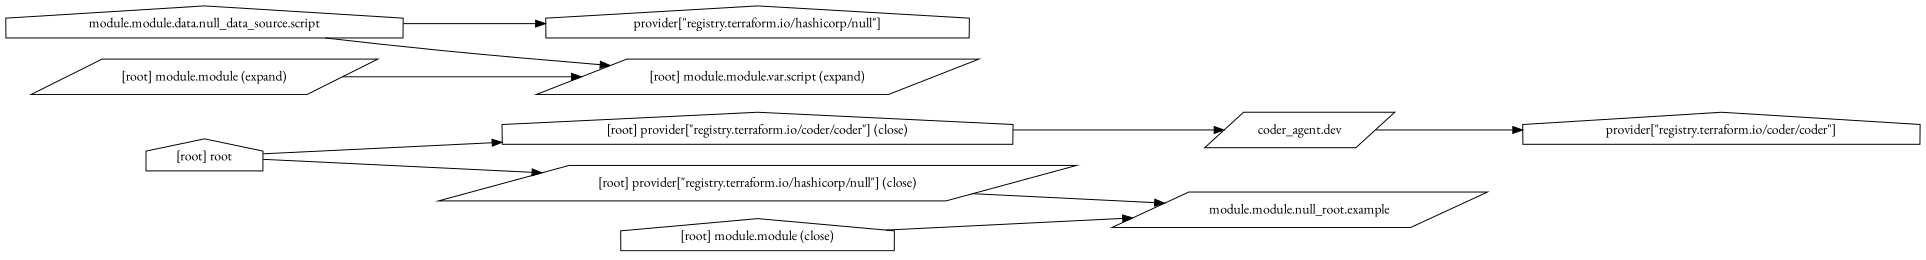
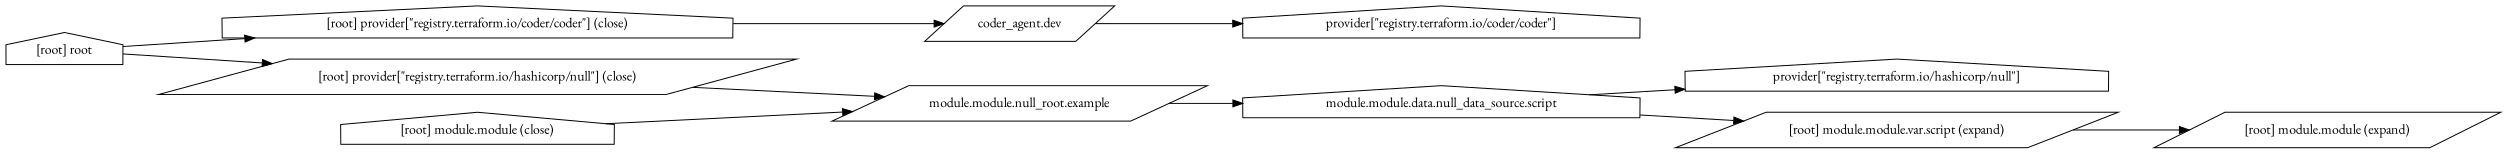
(457, 77) -> (2126, 130)
none -> (1201, 103)
